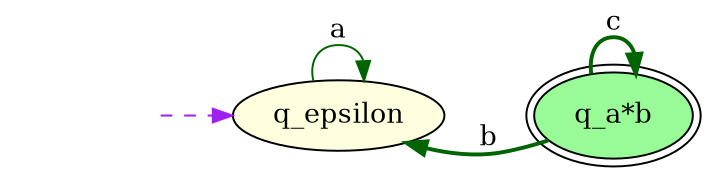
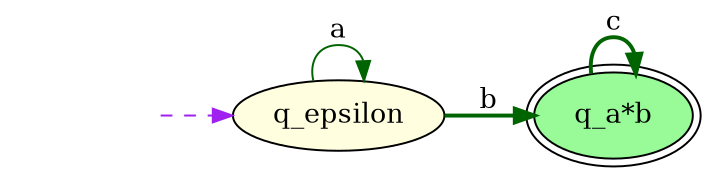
(488, 154) -> (479, 116)
